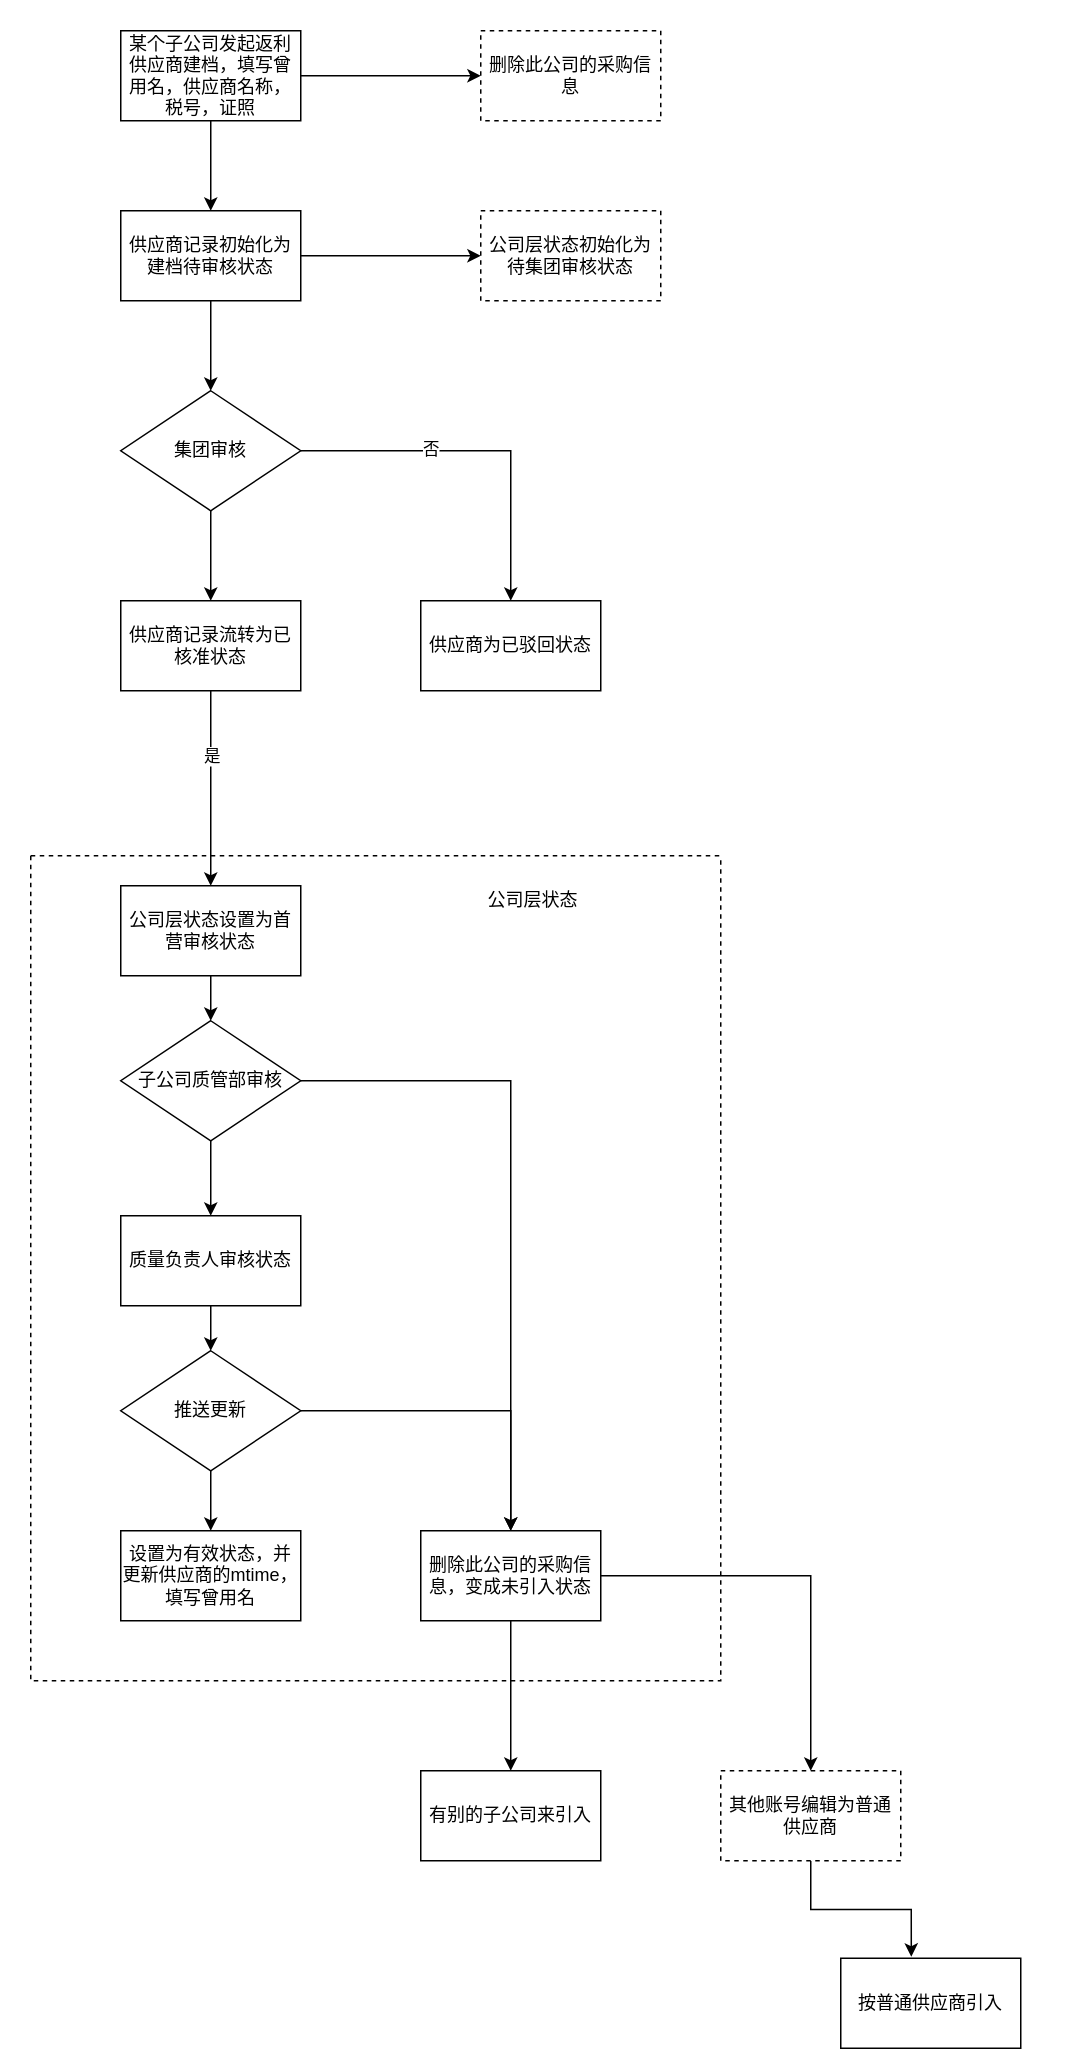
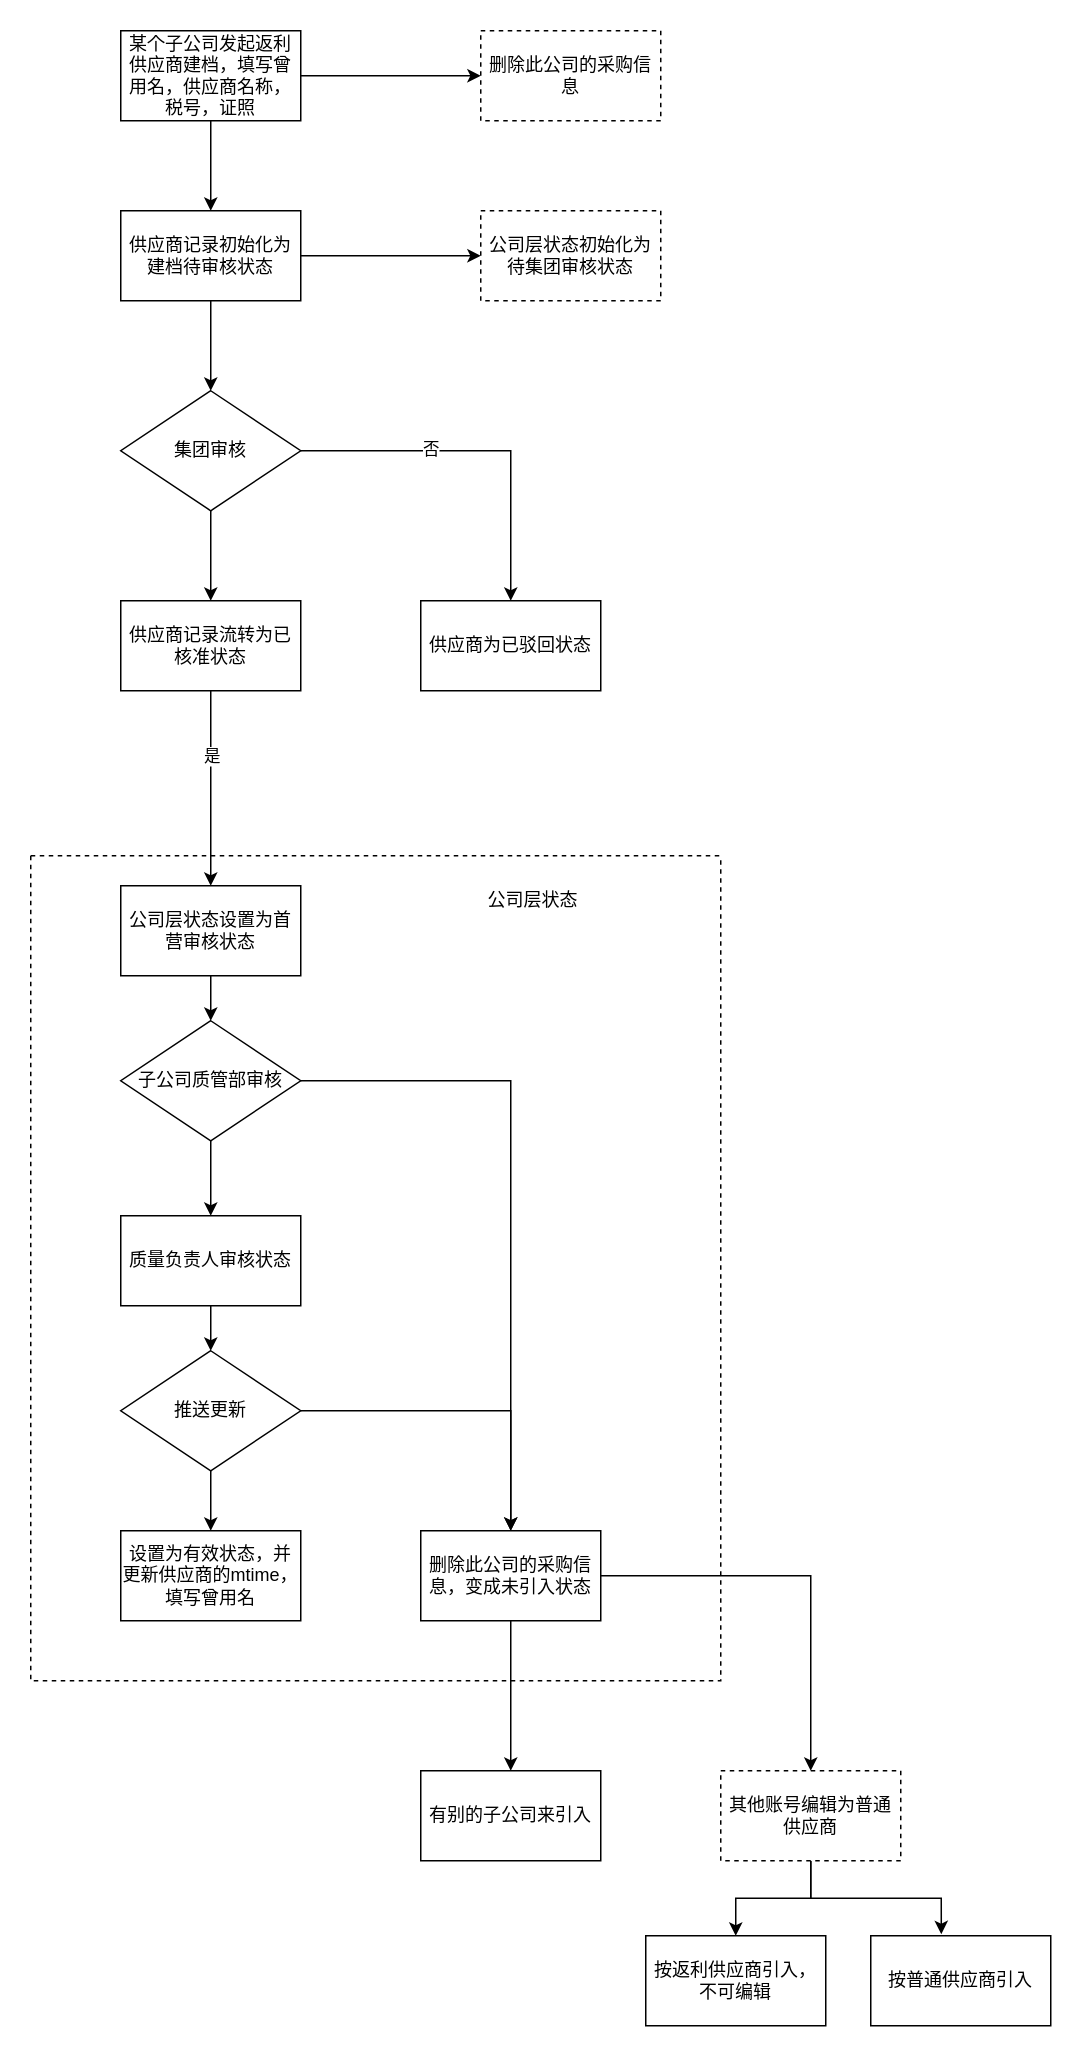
none -> (759, 1898)
none -> (736, 1981)
(931, 2003) -> (961, 1981)
